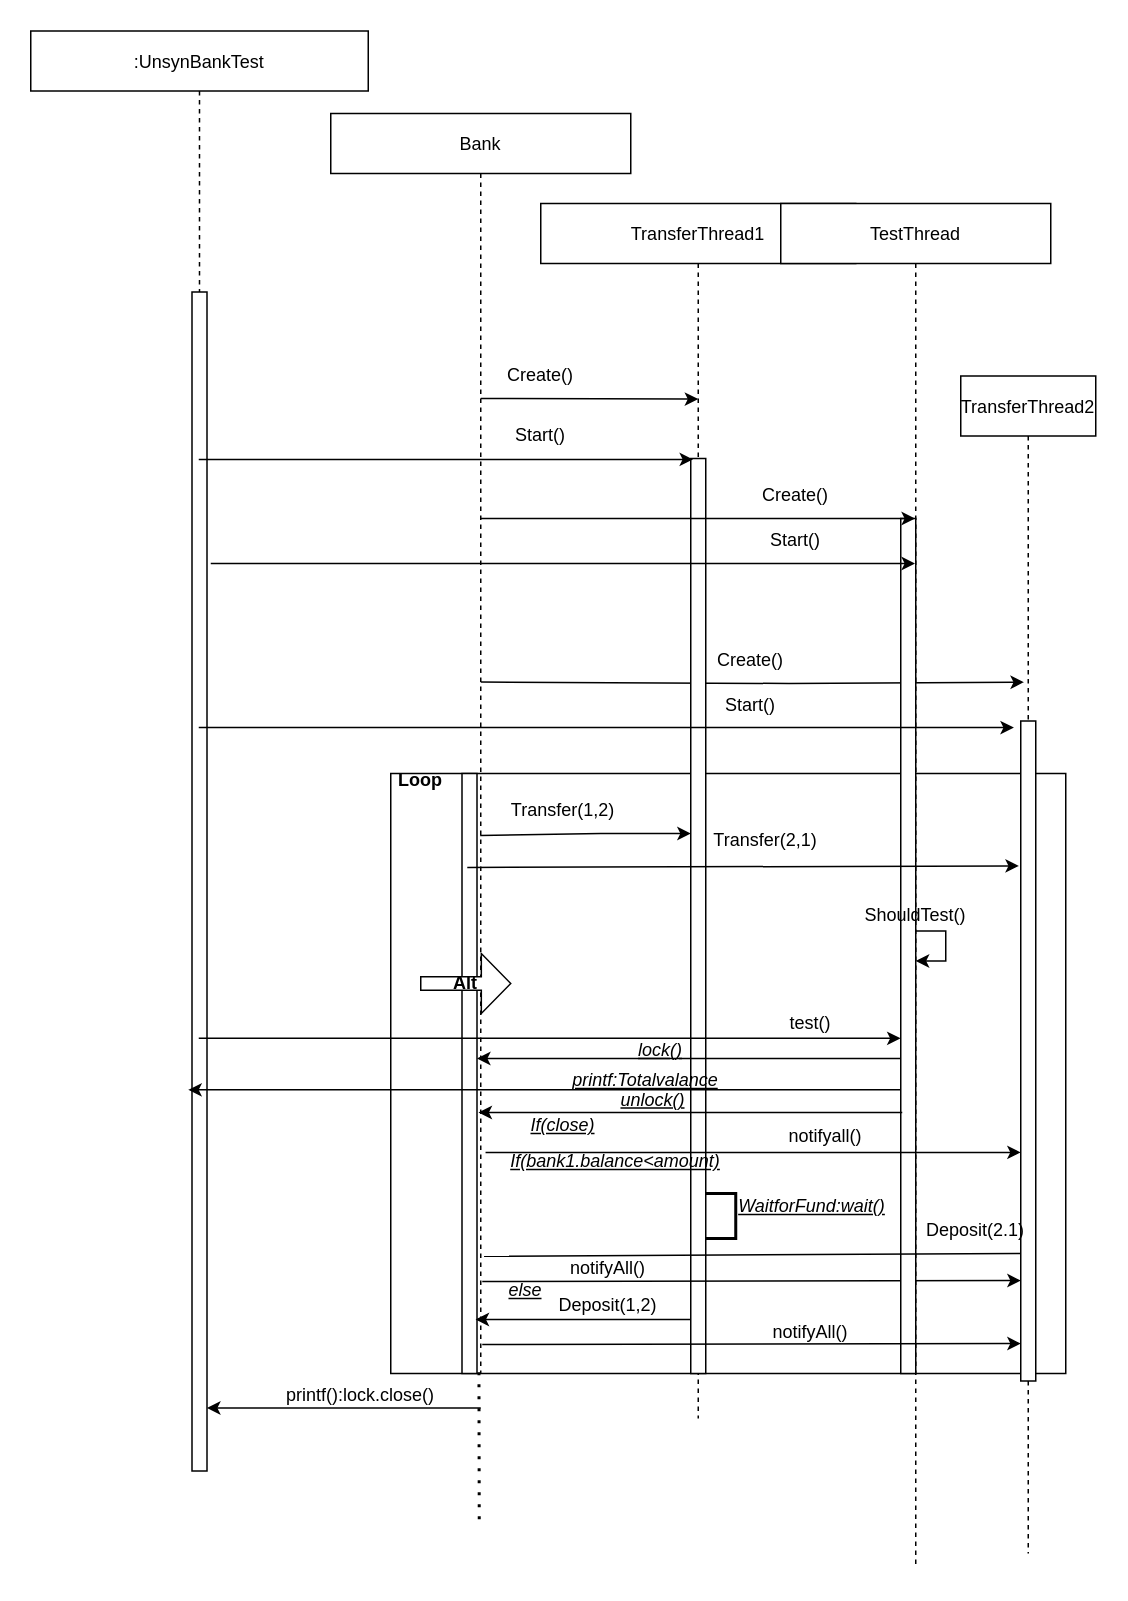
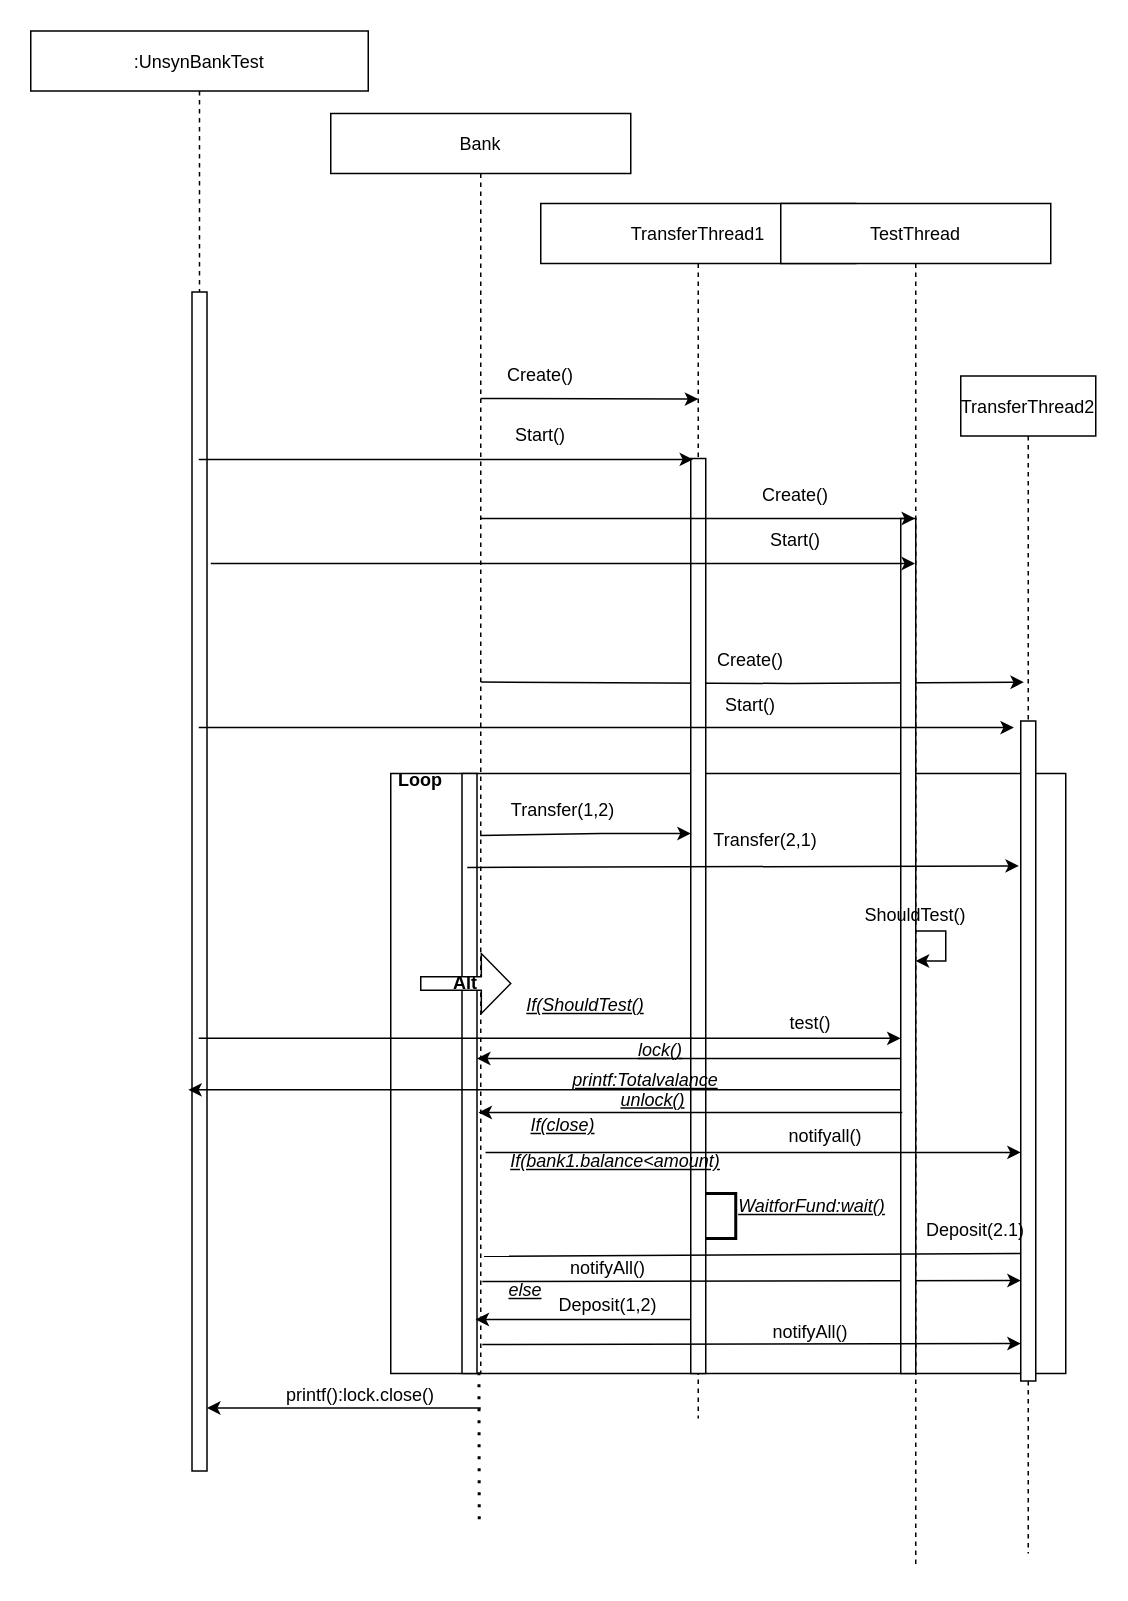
none -> (586, 1006)
